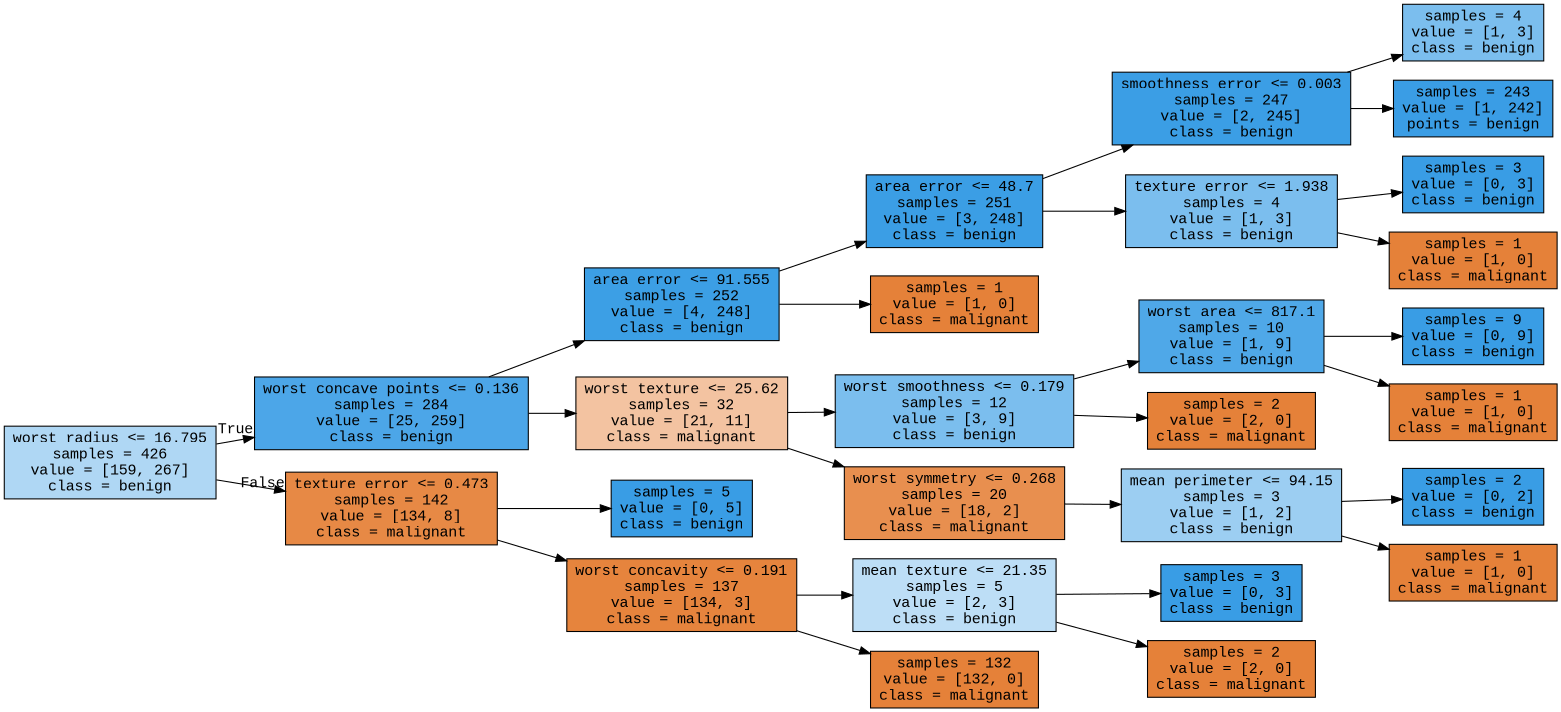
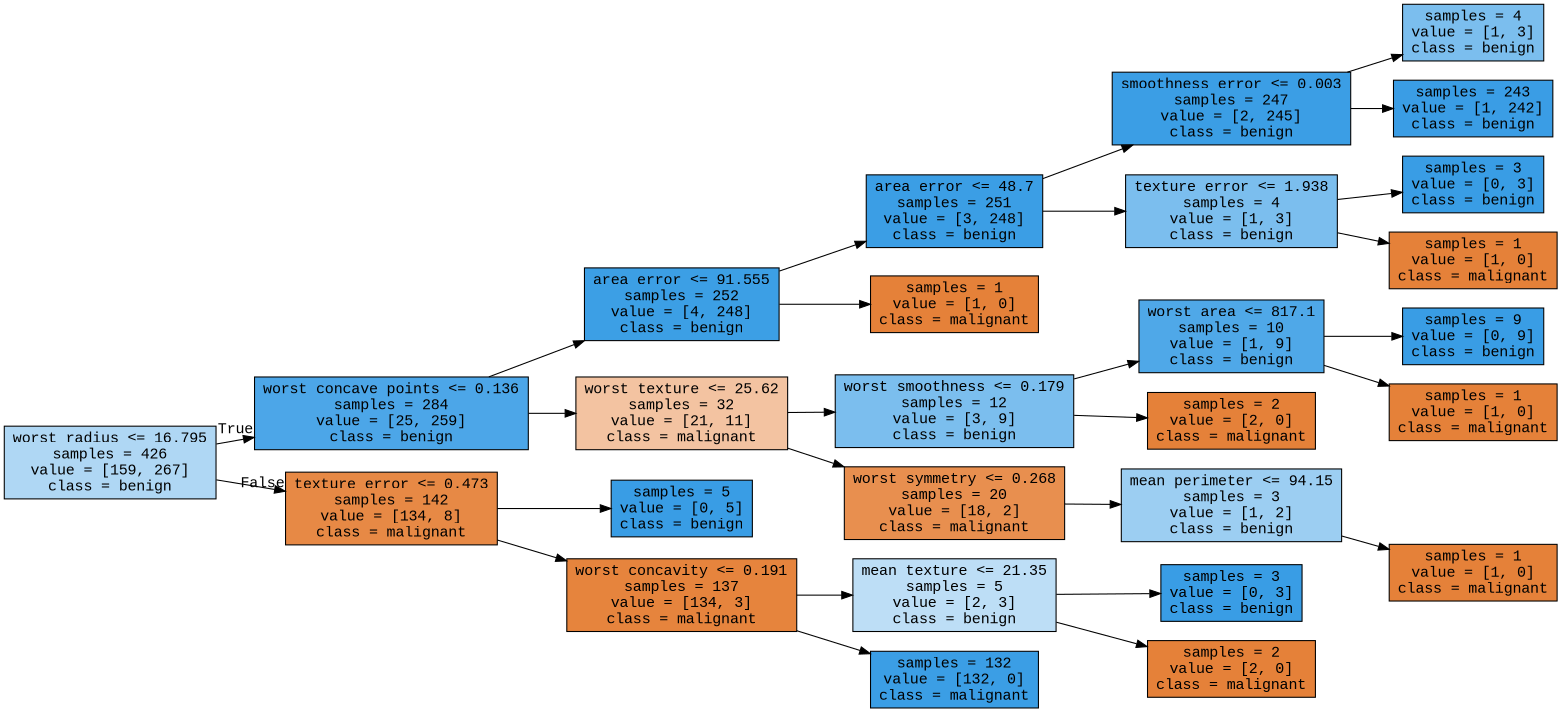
(1473, 109) -> (1473, 109)
(1473, 497) -> none
(954, 680) -> (954, 680)
